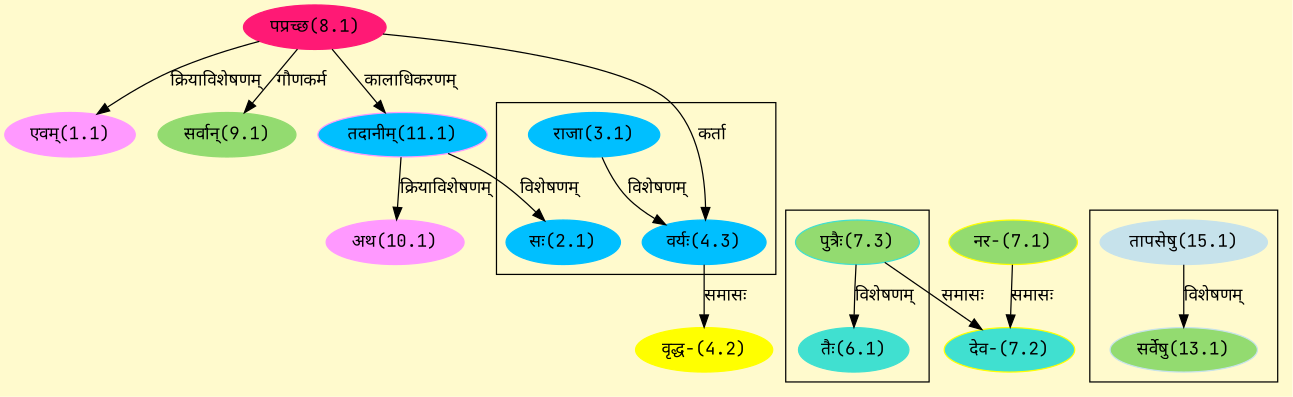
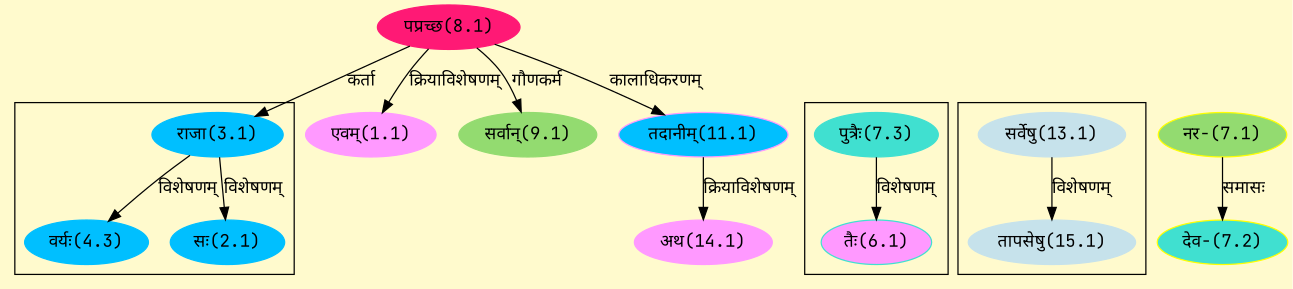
(586, 66) -> (338, 79)
(488, 174) -> (222, 182)
(395, 242) -> (703, 242)
(857, 242) -> (876, 135)
(922, 288) -> none
(1184, 290) -> (1052, 182)
(704, 350) -> none
(854, 350) -> (876, 242)
(1184, 350) -> (1052, 135)
